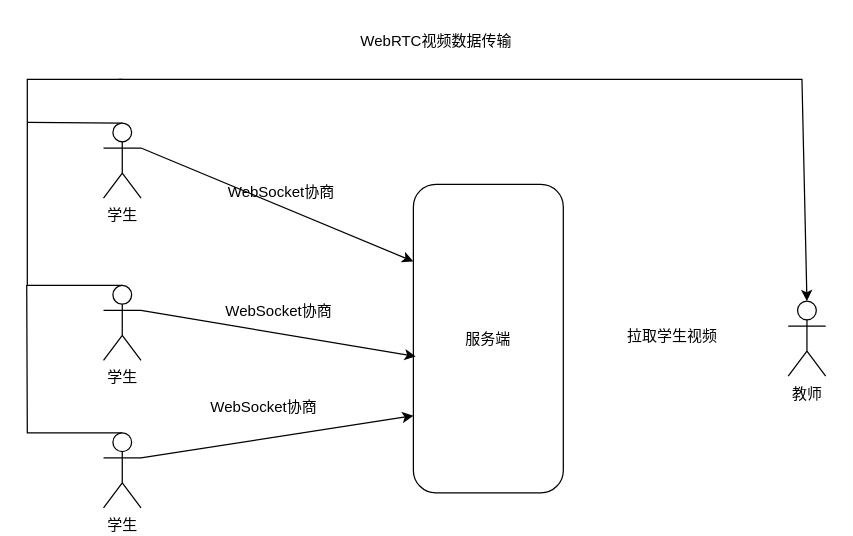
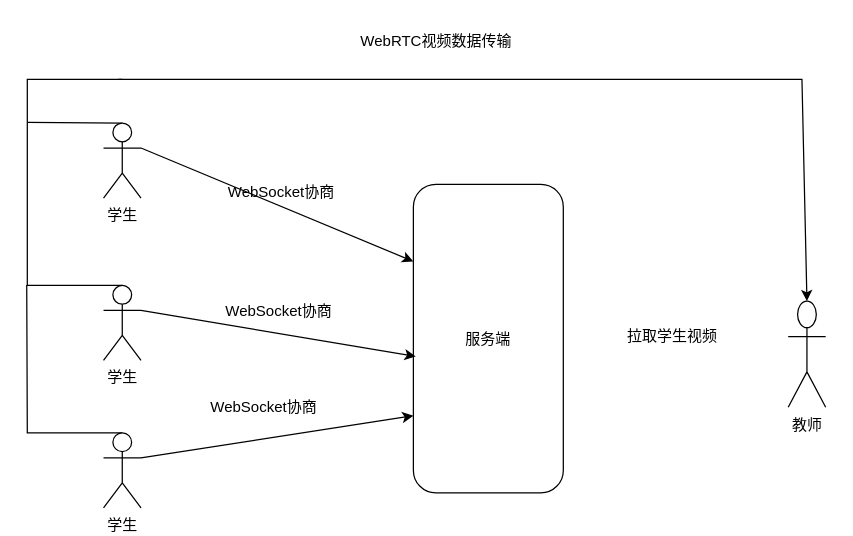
(807, 339) -> (807, 354)
